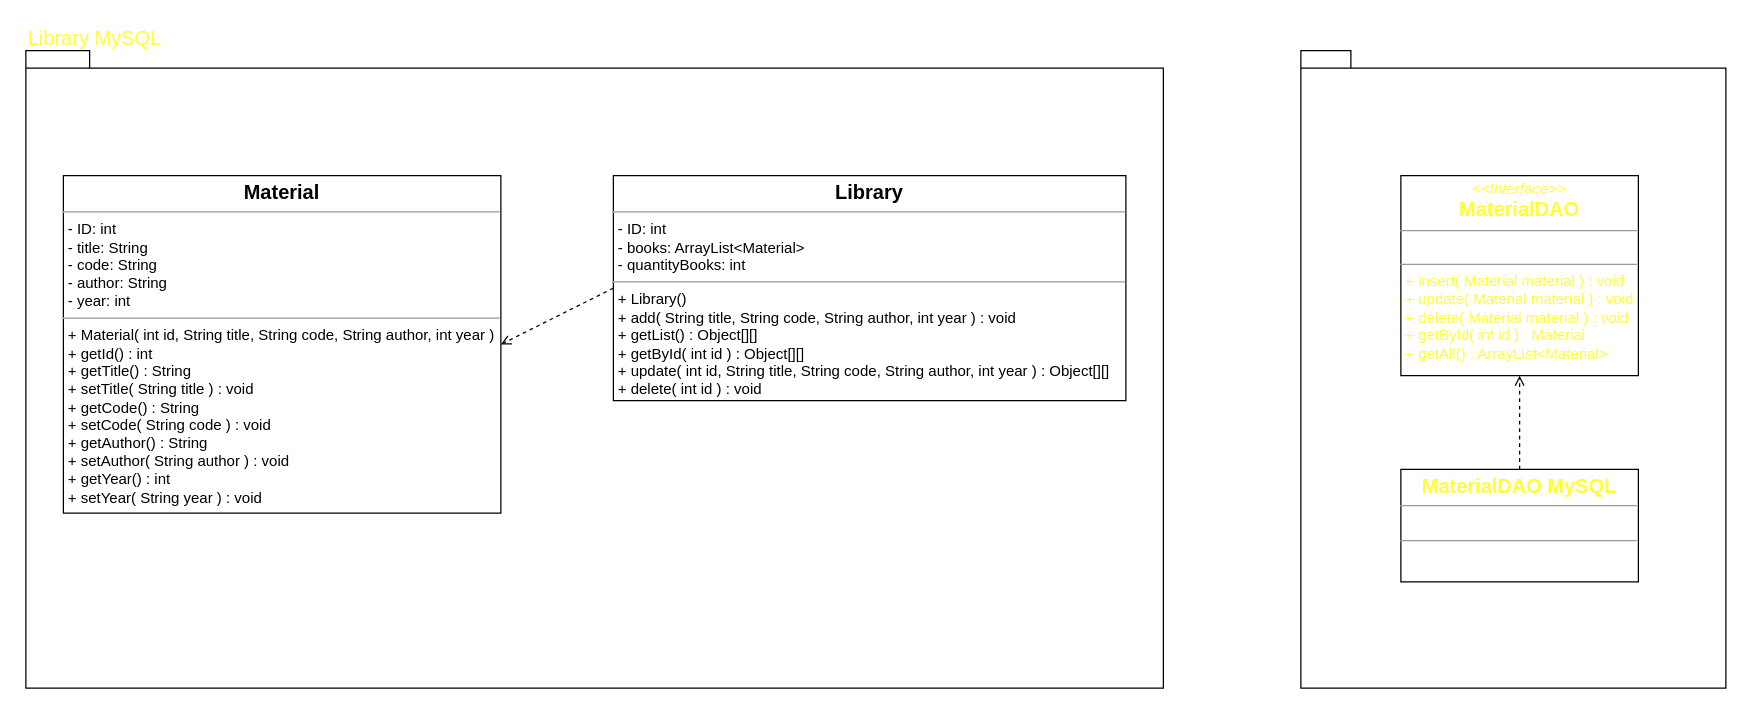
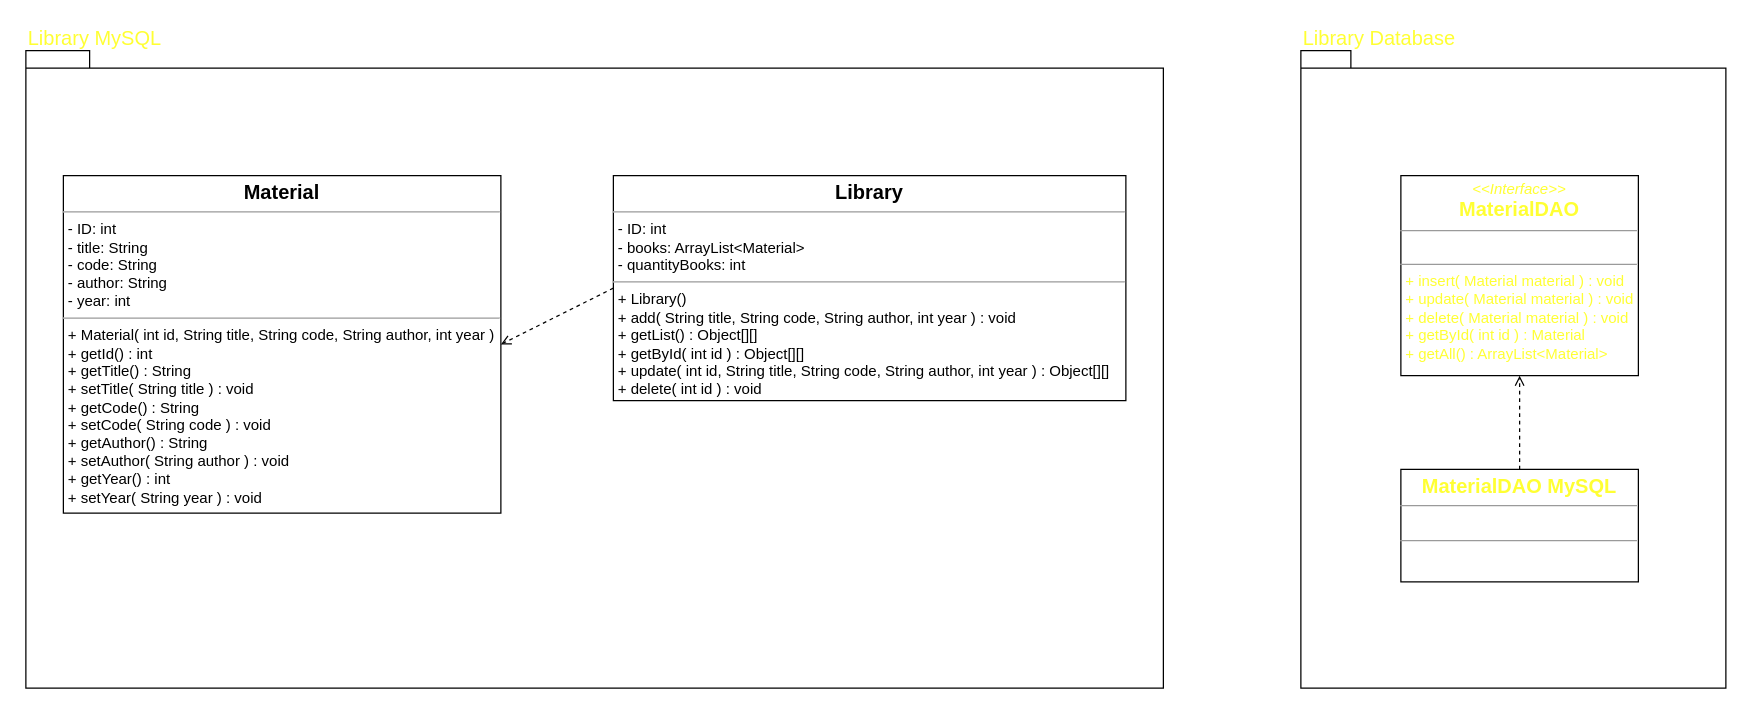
none -> (1382, 38)
